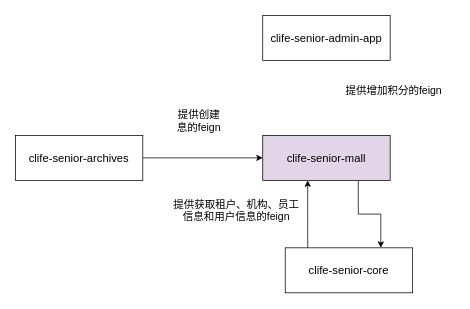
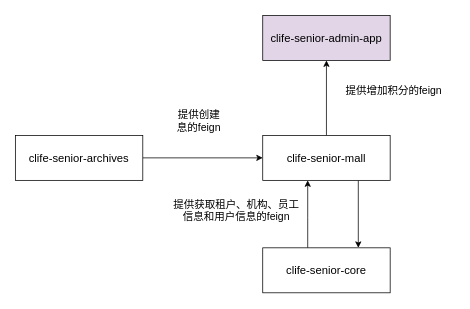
(327, 38) -> (327, 38)
none -> (327, 100)
(327, 158) -> (327, 158)
(349, 270) -> (327, 270)
